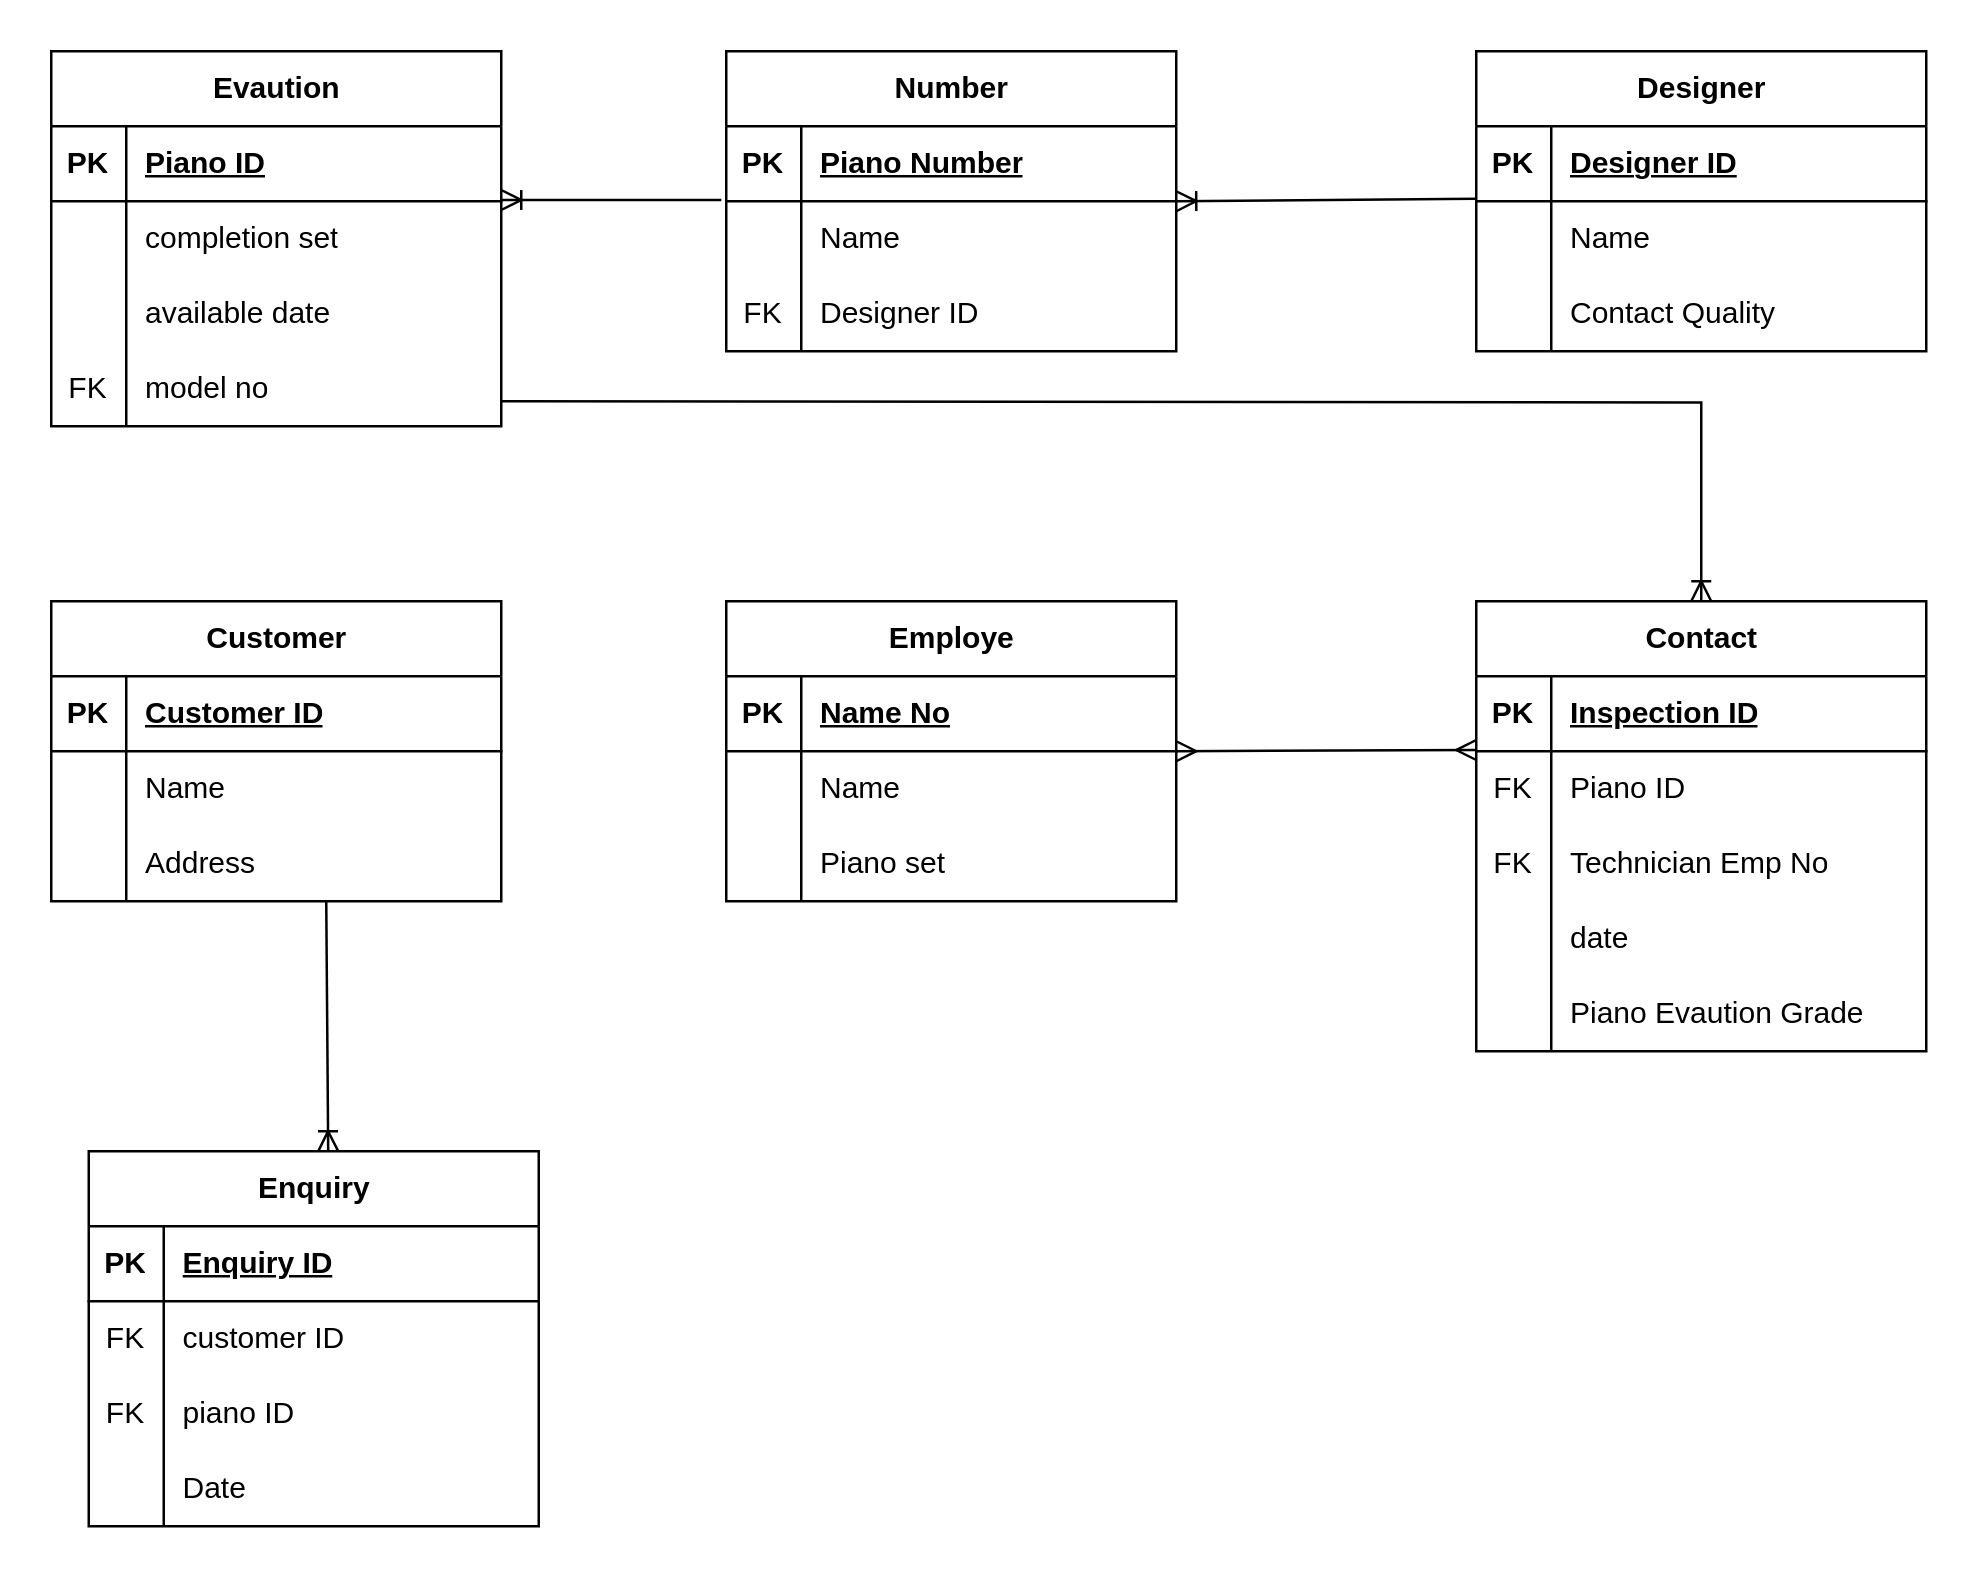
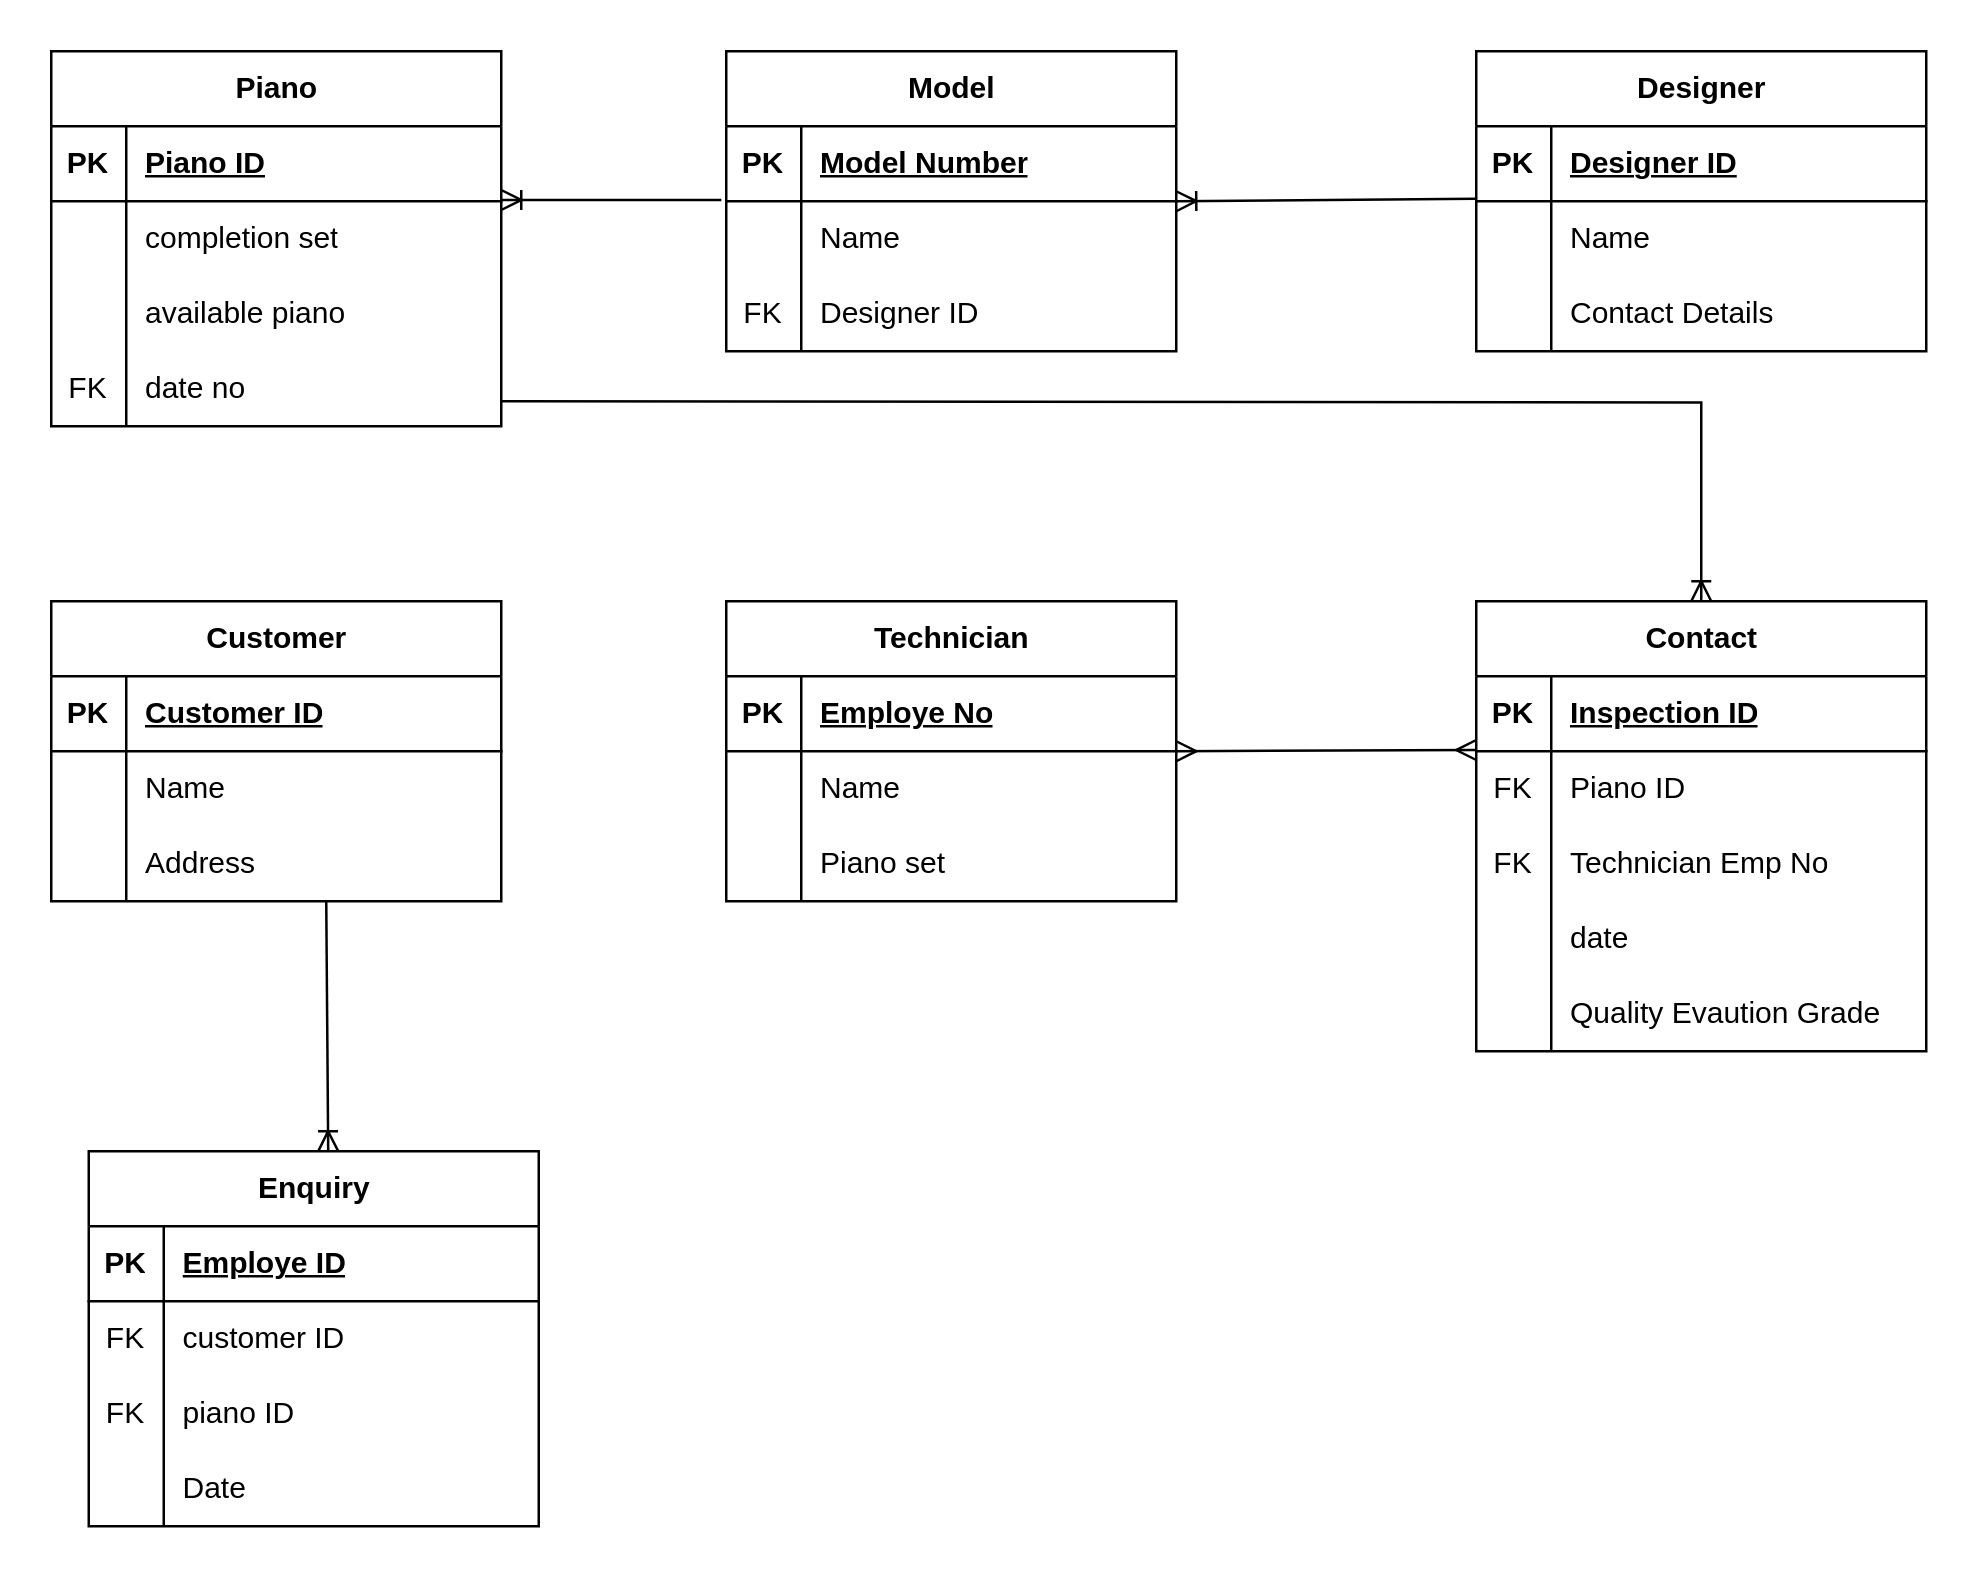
(278, 89) -> (278, 89)
(953, 89) -> (953, 89)
(914, 164) -> (914, 164)
(248, 314) -> (253, 314)
(1686, 314) -> (1686, 314)
(206, 389) -> (201, 389)
(953, 639) -> (953, 639)
(876, 714) -> (897, 714)
(1724, 1014) -> (1737, 1014)
(260, 1264) -> (260, 1264)
